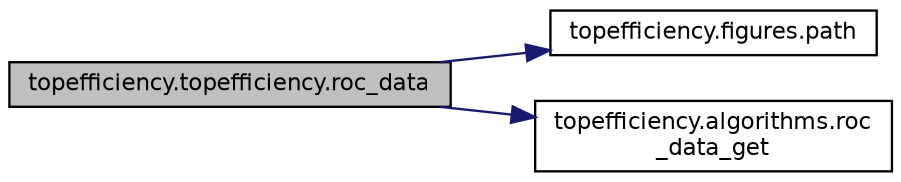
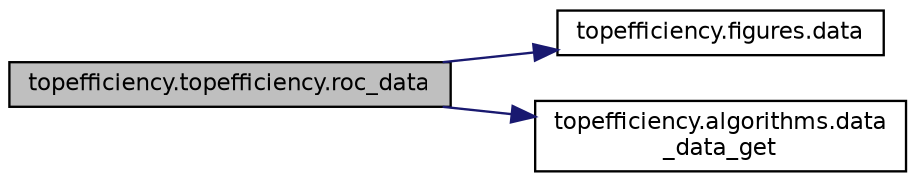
(714, 33) -> (721, 33)
(714, 136) -> (721, 136)
